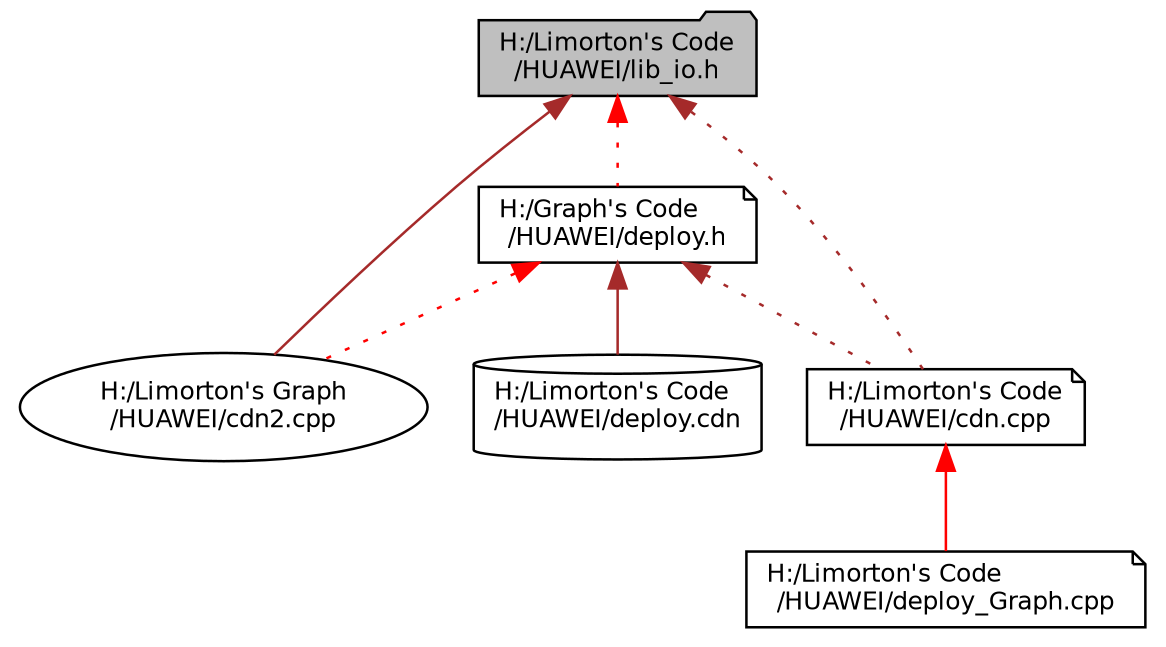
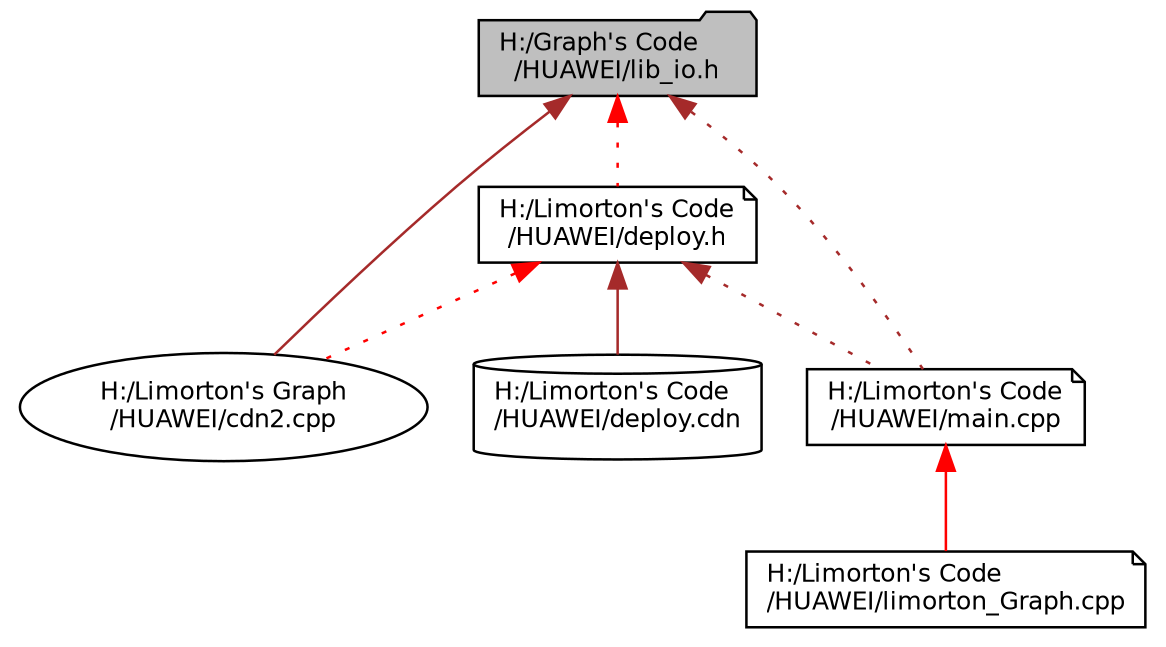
(618, 58) -> (618, 58)
(618, 225) -> (618, 225)
(946, 407) -> (946, 407)
(946, 589) -> (946, 589)
